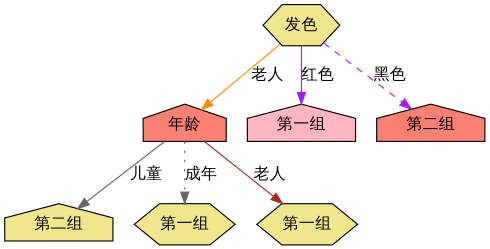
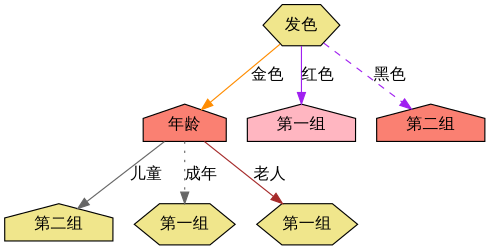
(268, 75) -> (268, 75)
